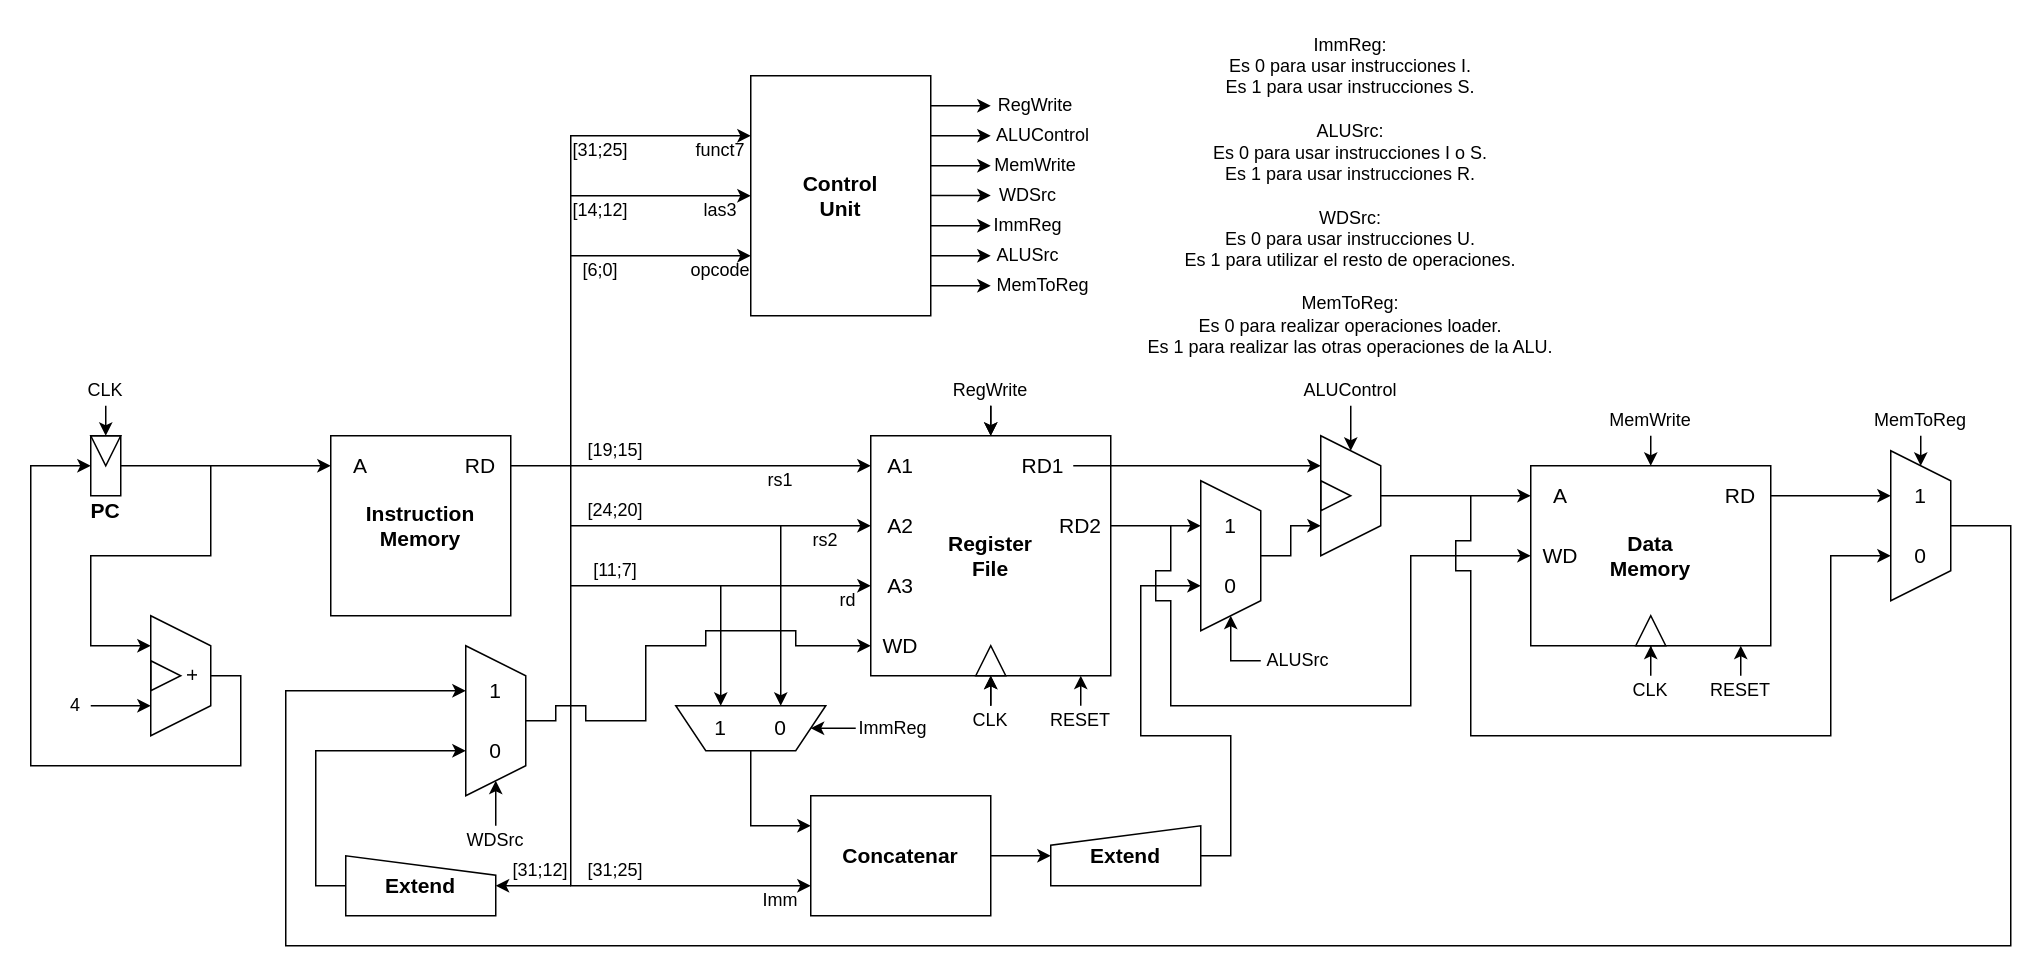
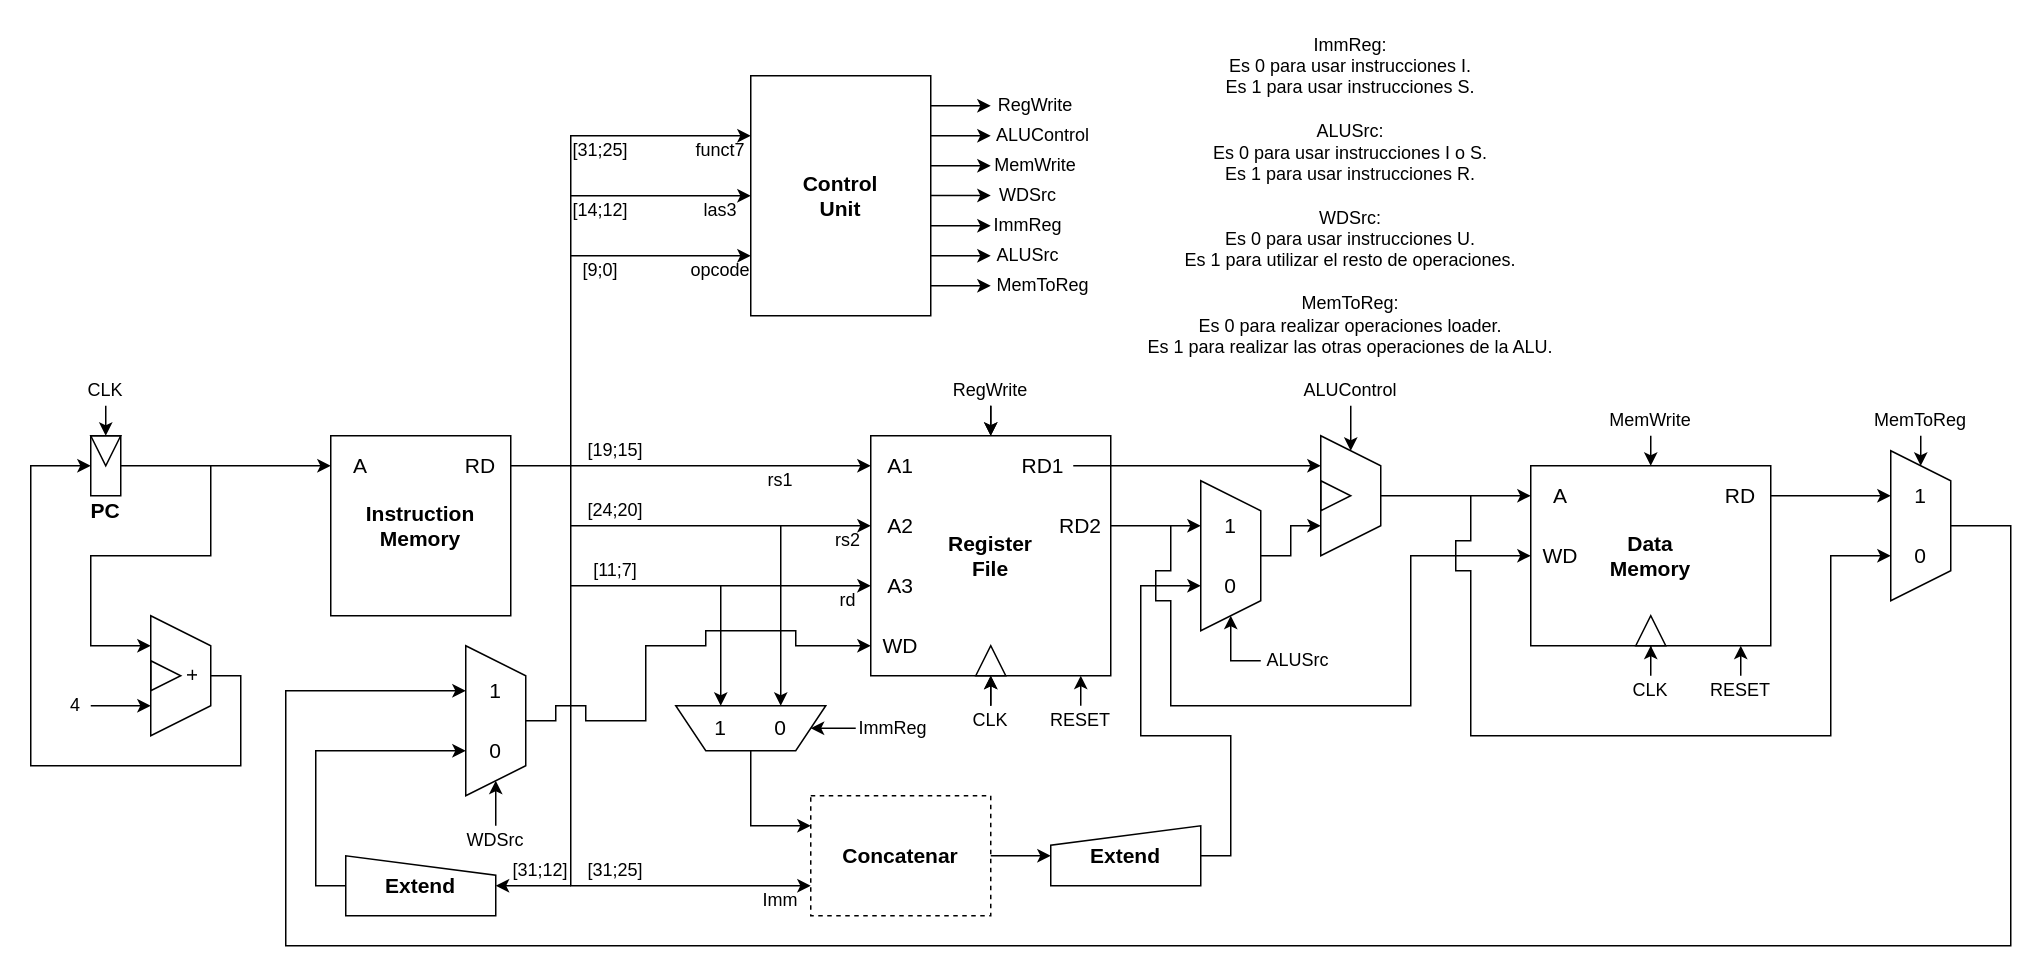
(601, 271) -> (601, 271)
(826, 541) -> (848, 541)
(901, 856) -> (901, 856)
